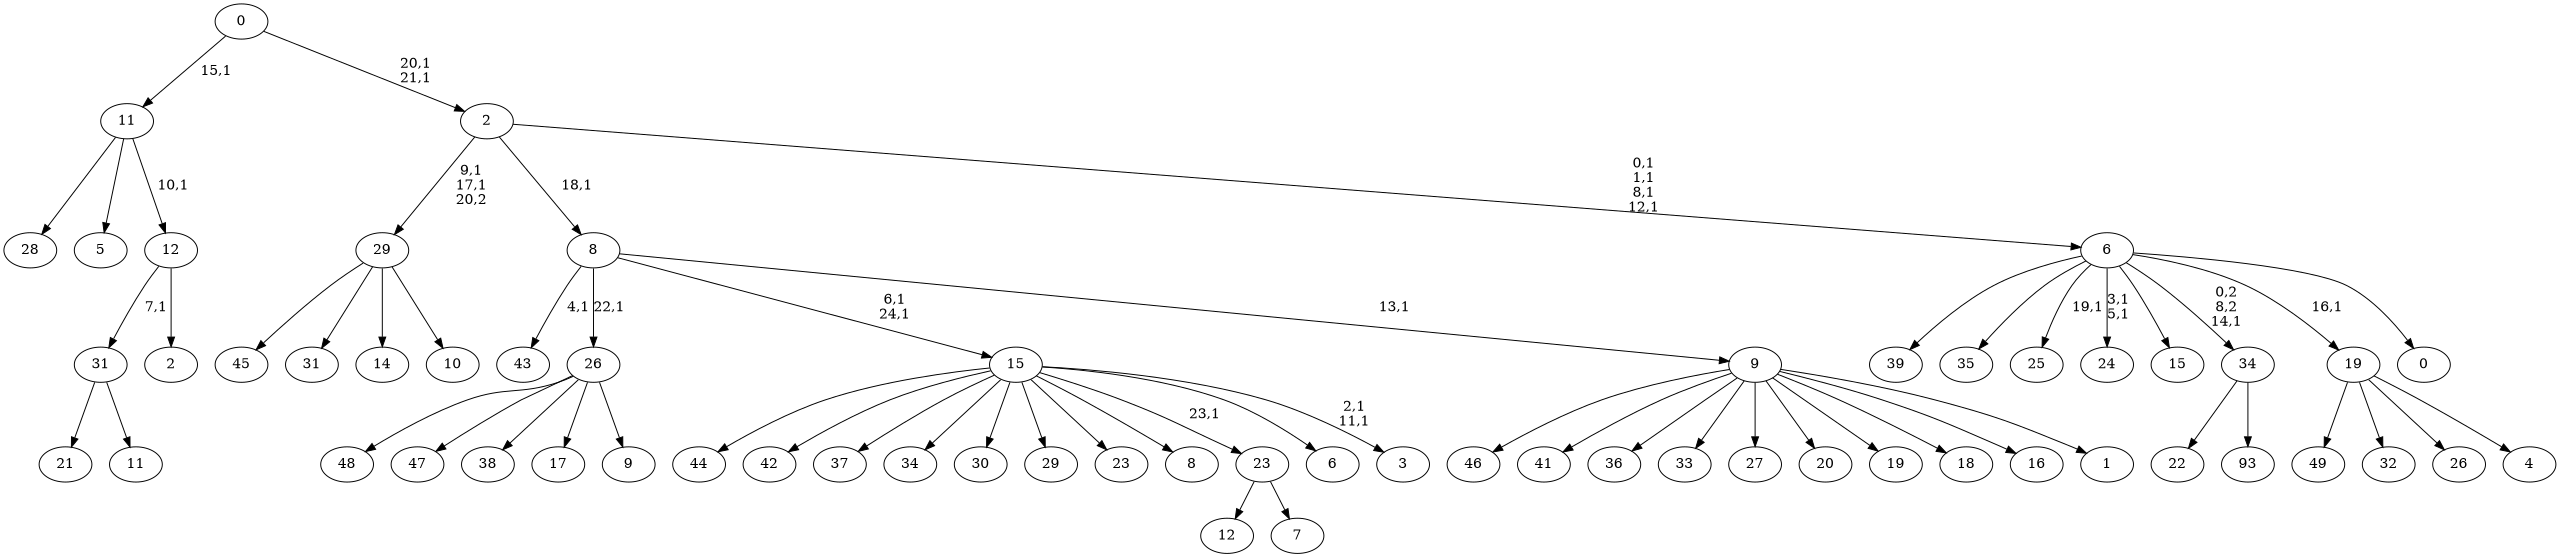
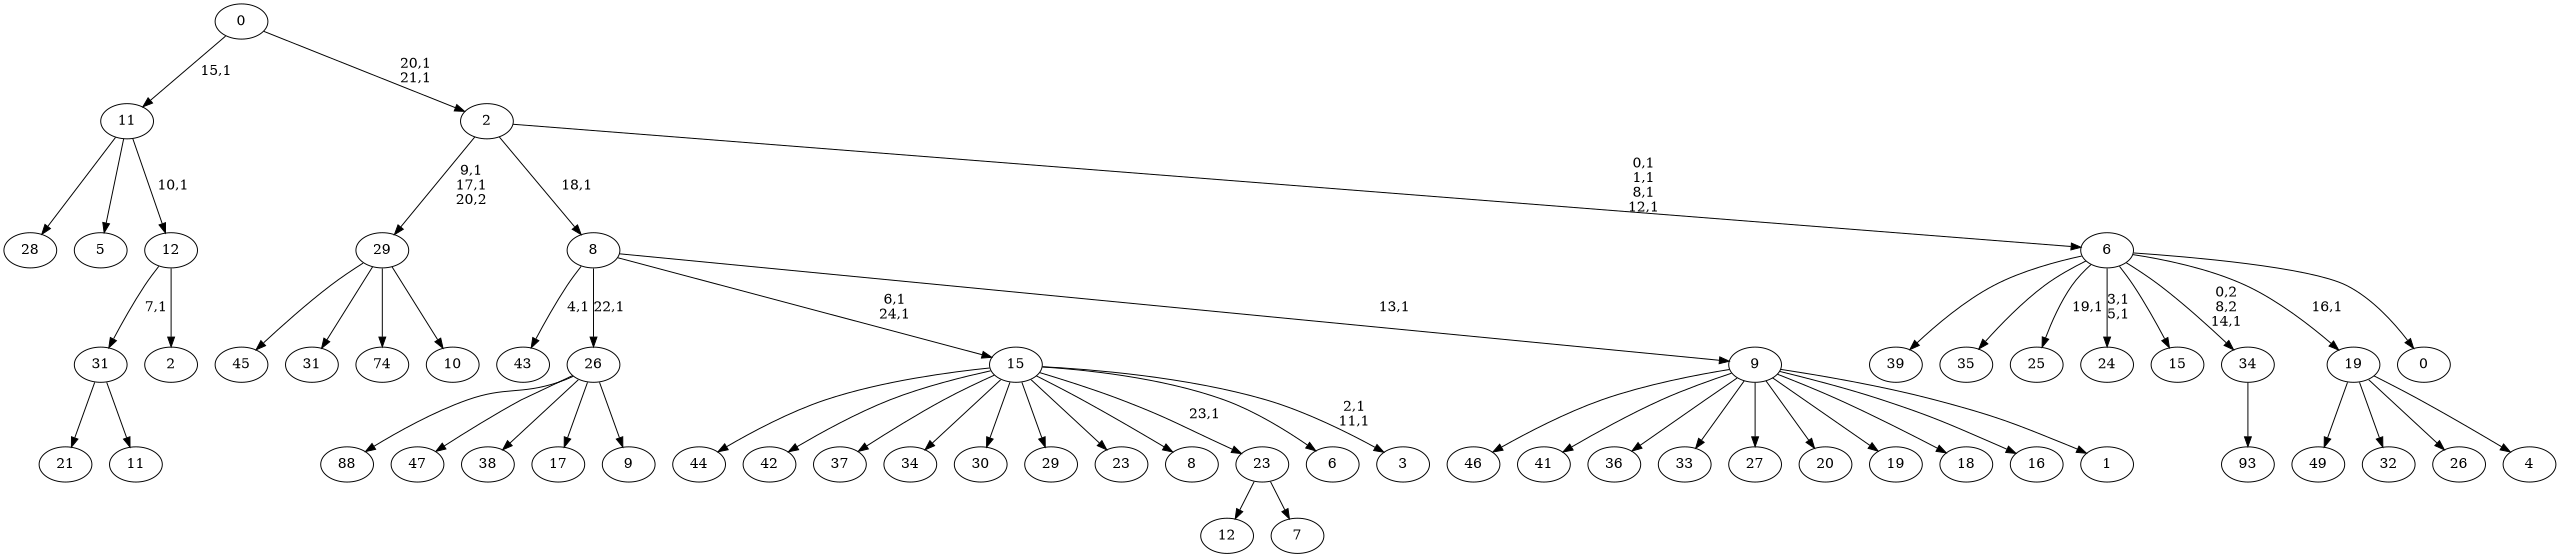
(382, 365) -> (382, 365)
(347, 464) -> (347, 464)
(2178, 464) -> none
